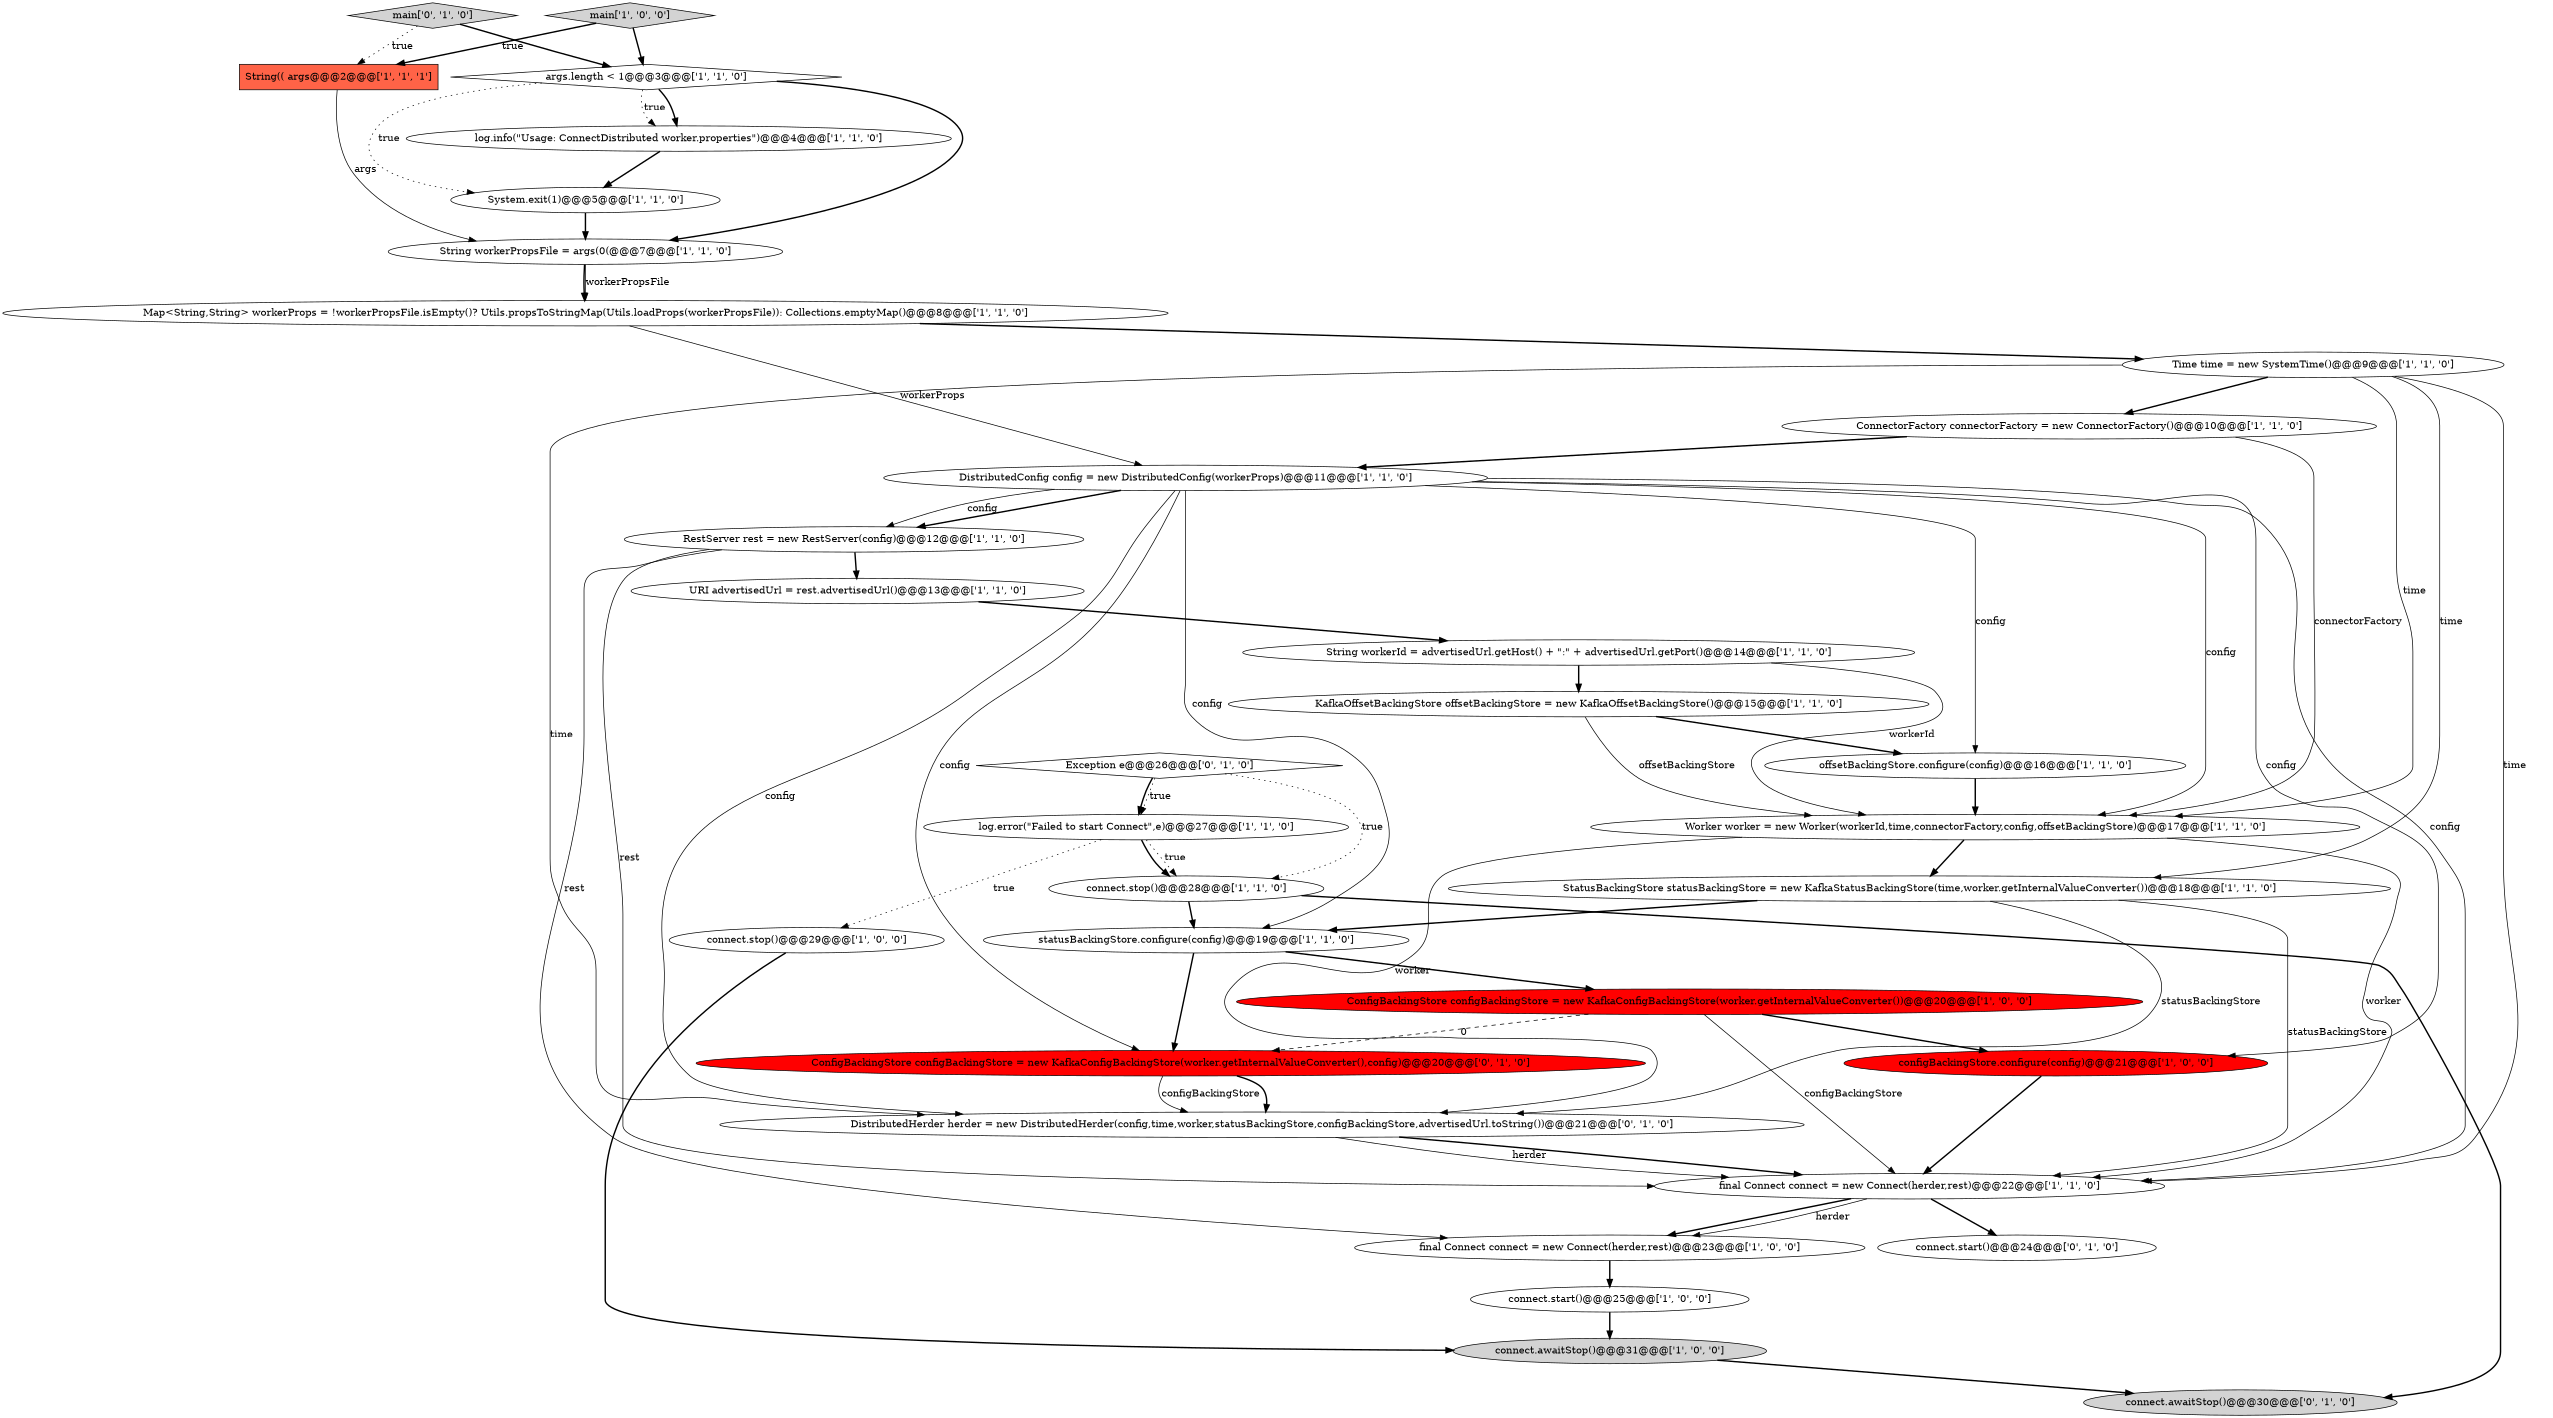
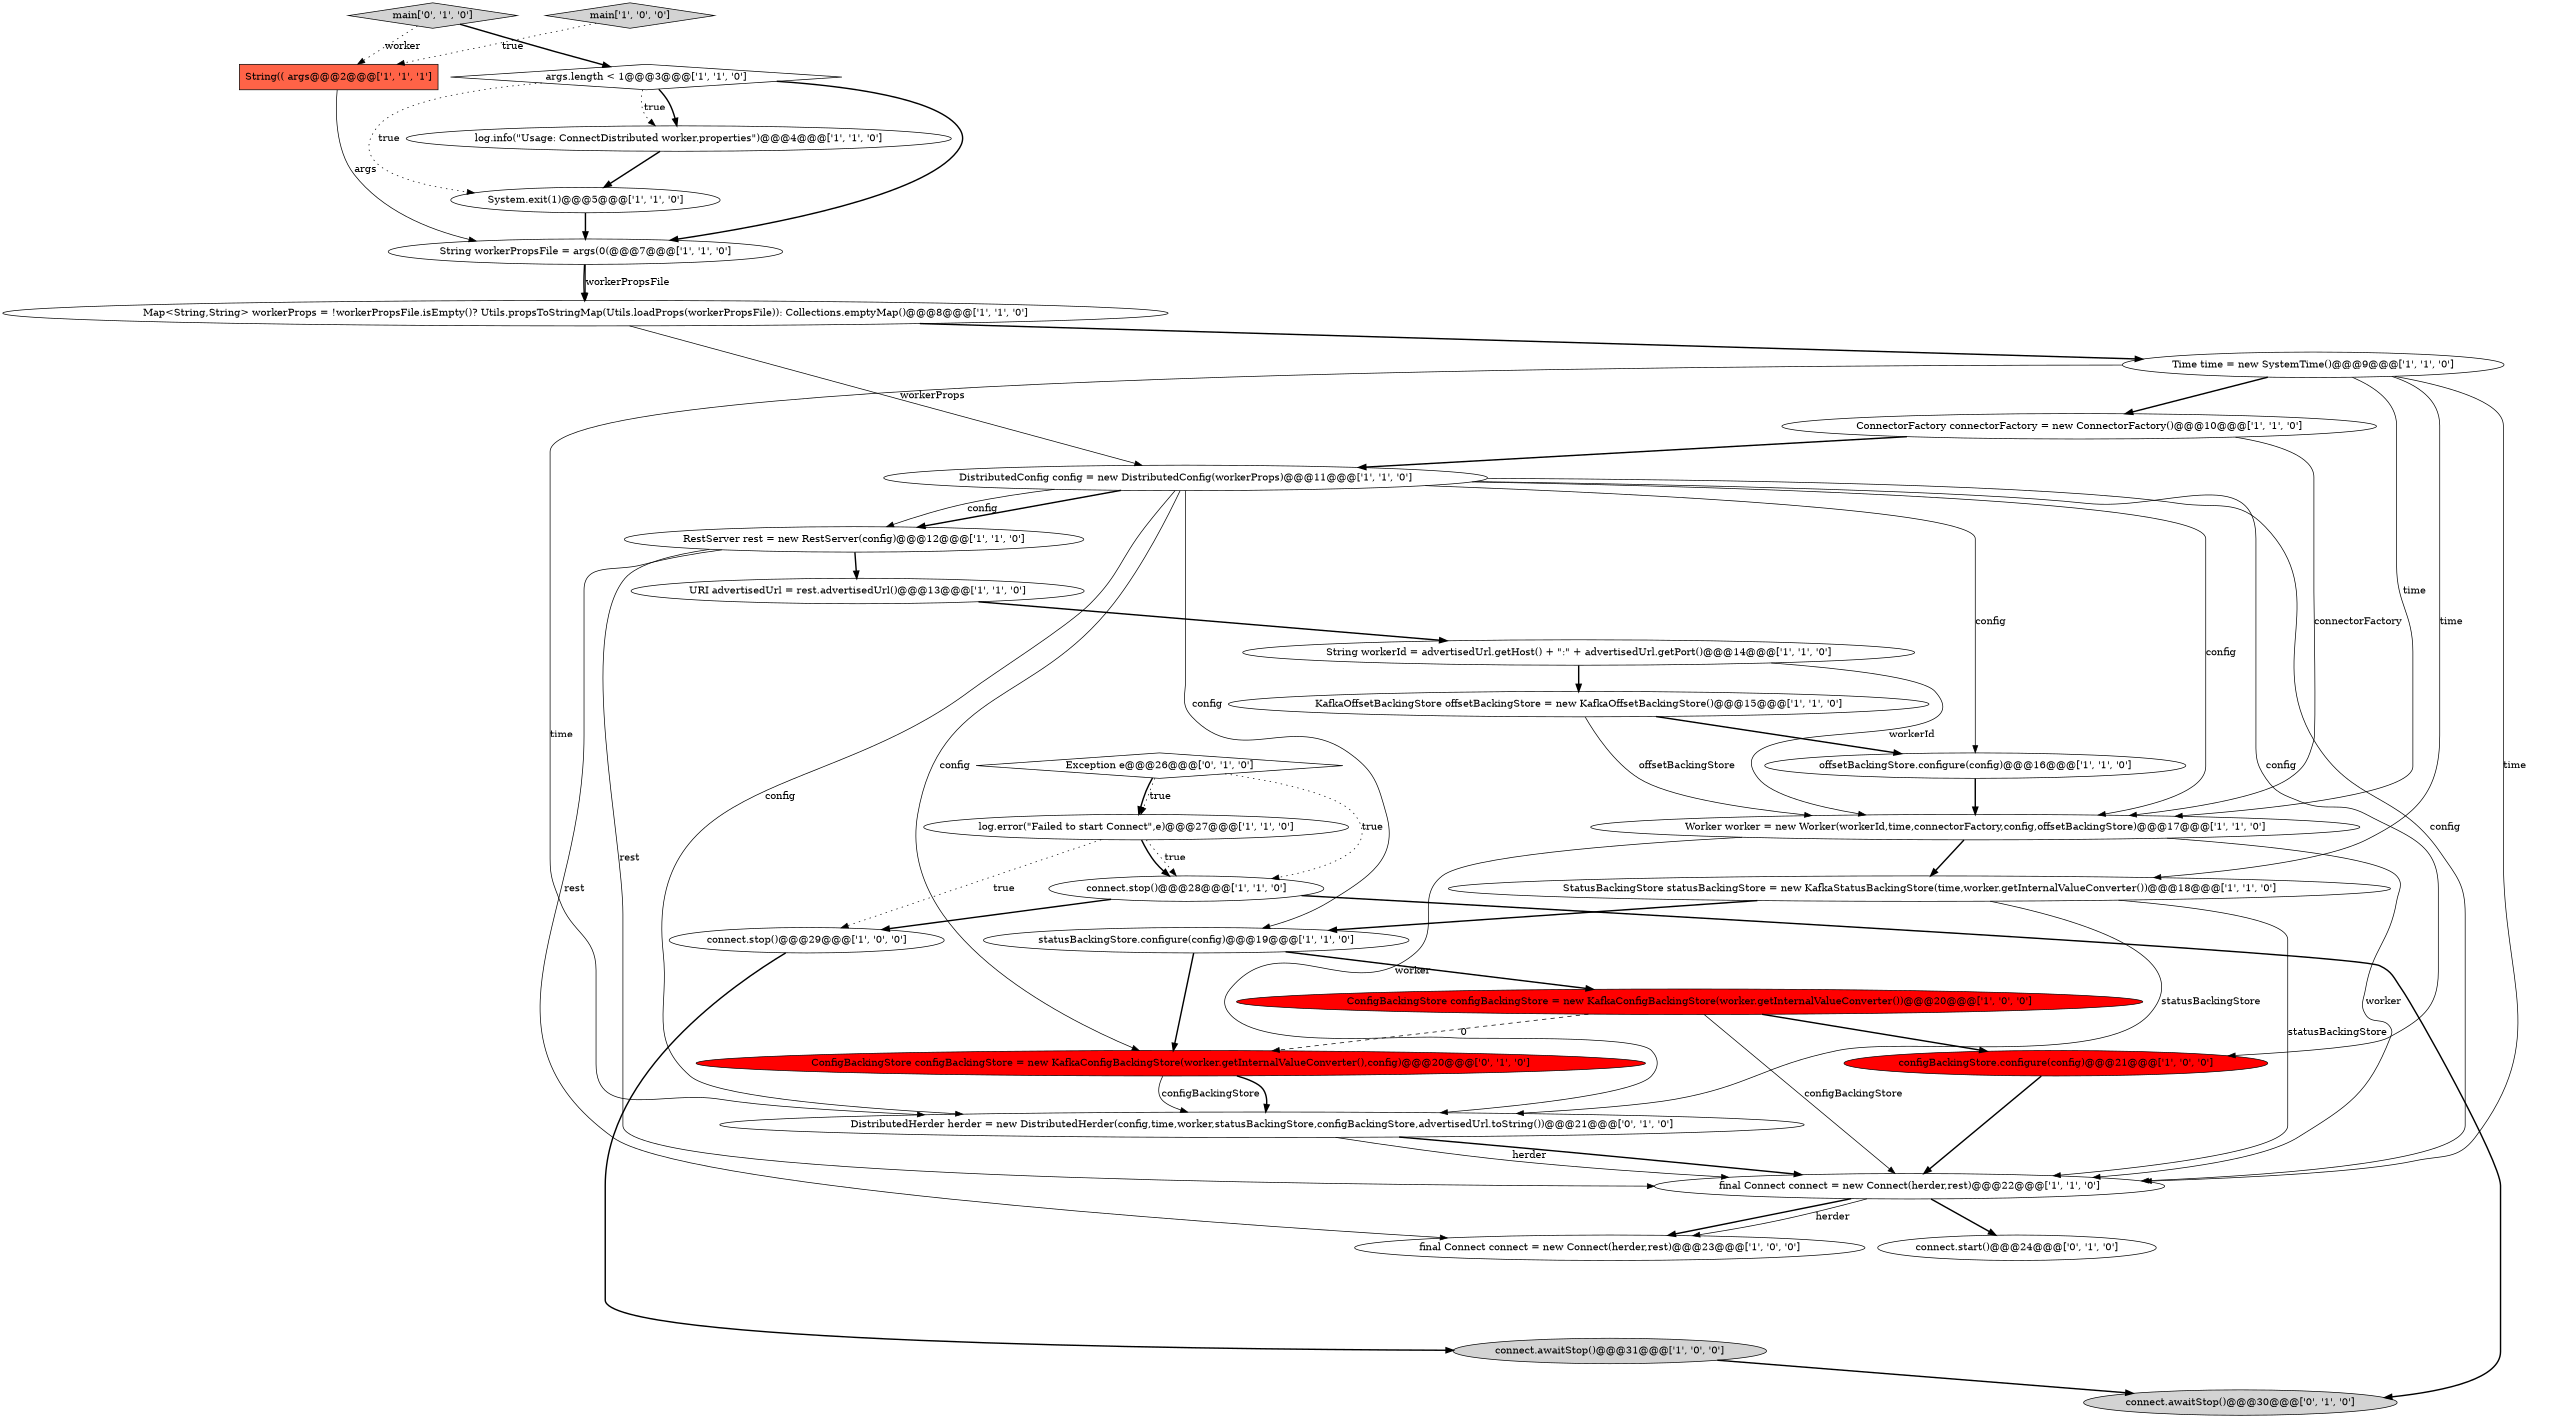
(500, 43) -> (500, 43)
(637, 43) -> none
(403, 46) -> (403, 46)
(1191, 911) -> (1000, 914)
(1610, 1299) -> none
